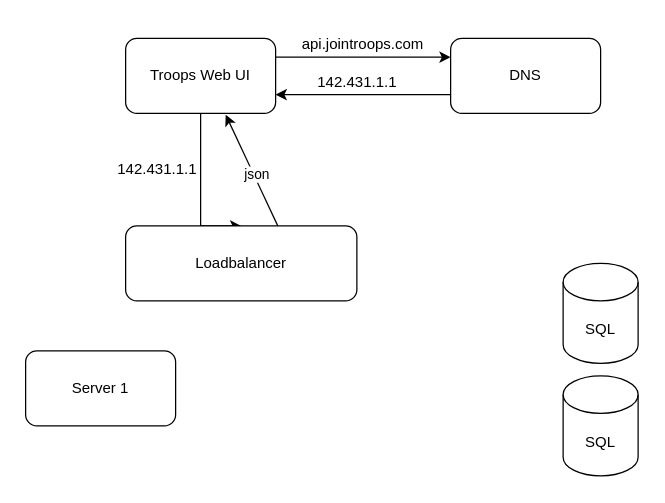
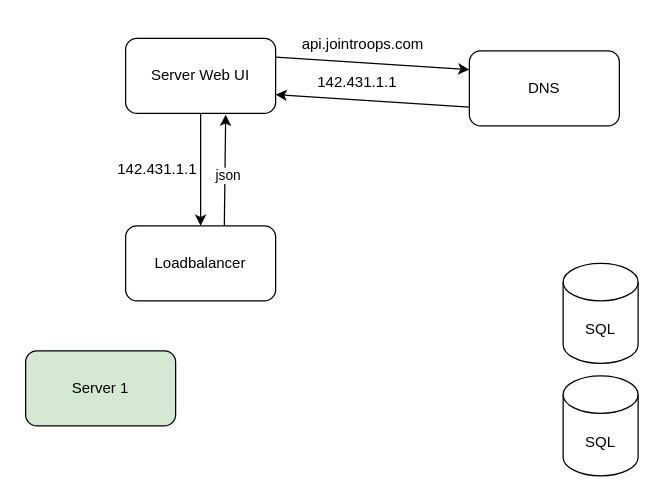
(201, 76) -> (201, 76)
(526, 76) -> (544, 88)
(241, 263) -> (201, 263)
(101, 388) -> (101, 388)
